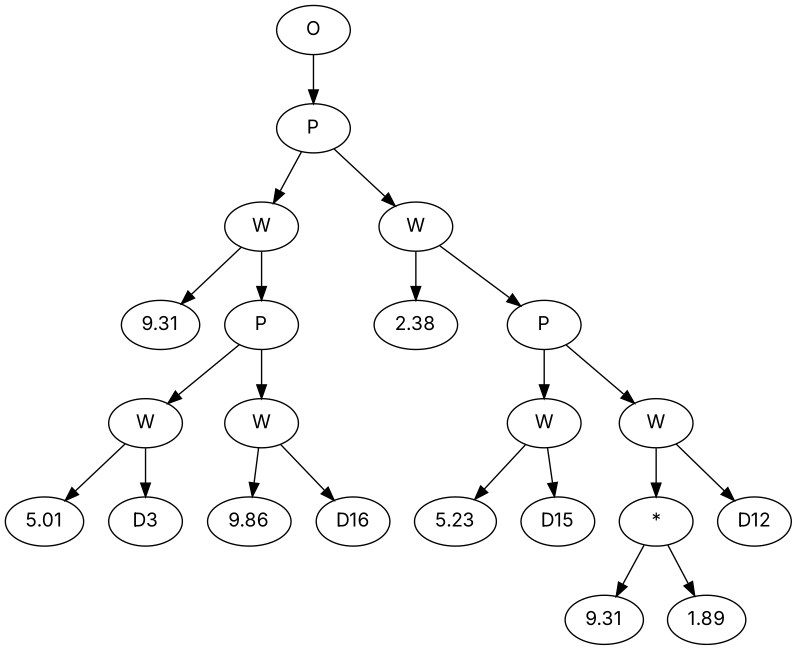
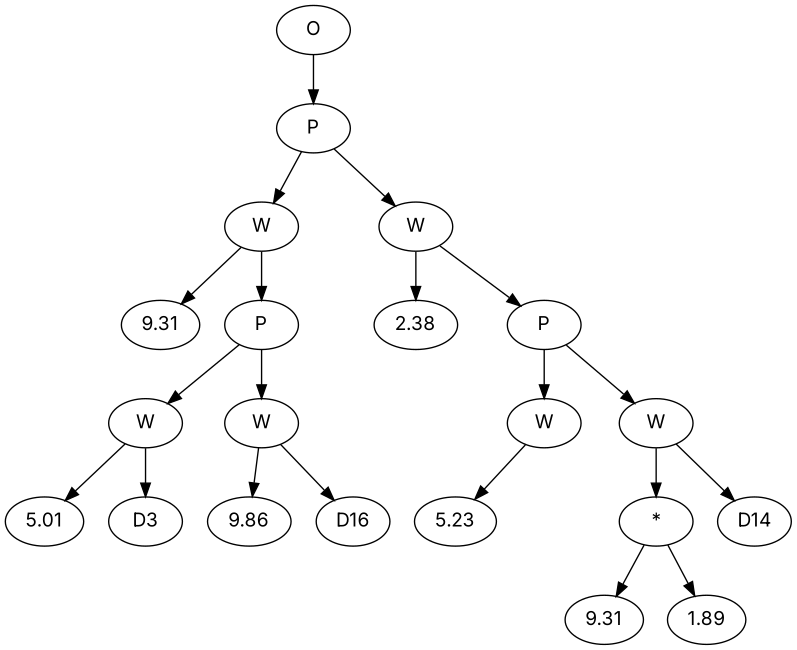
(558, 522) -> none
(754, 522) -> (754, 522)
